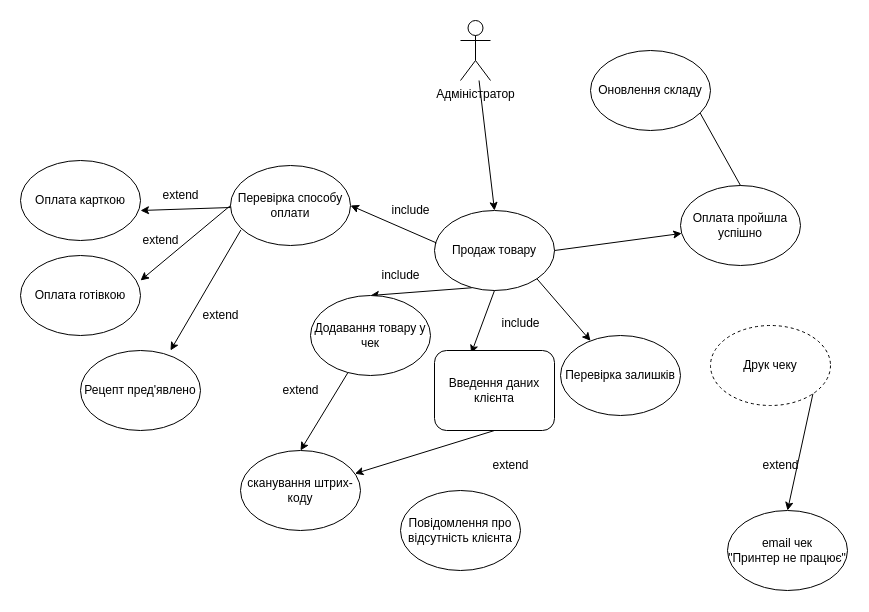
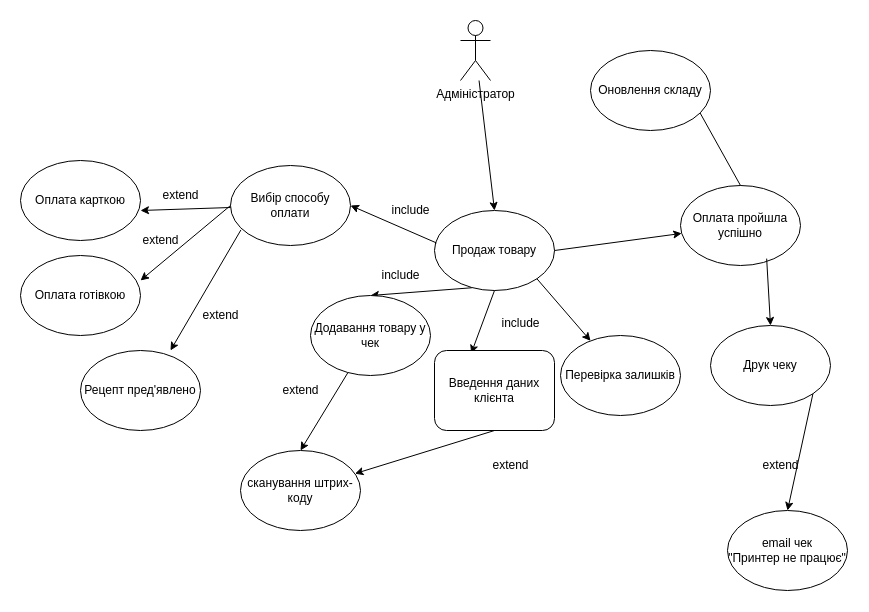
(291, 206) -> (291, 206)
none -> (768, 289)
(771, 366) -> (771, 366)
(461, 531) -> none
